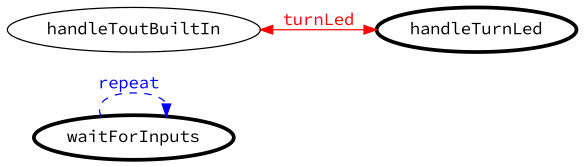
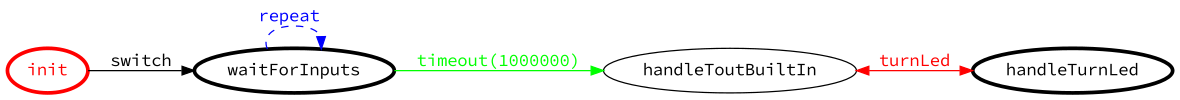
none -> (48, 71)
none -> (493, 71)
